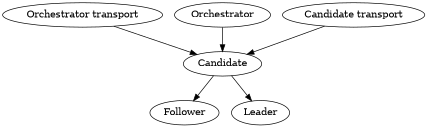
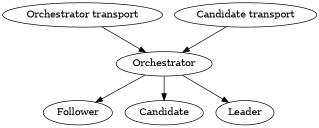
(152, 39) -> (121, 38)
(289, 39) -> (208, 38)
(206, 86) -> (123, 87)
(239, 86) -> (203, 87)
